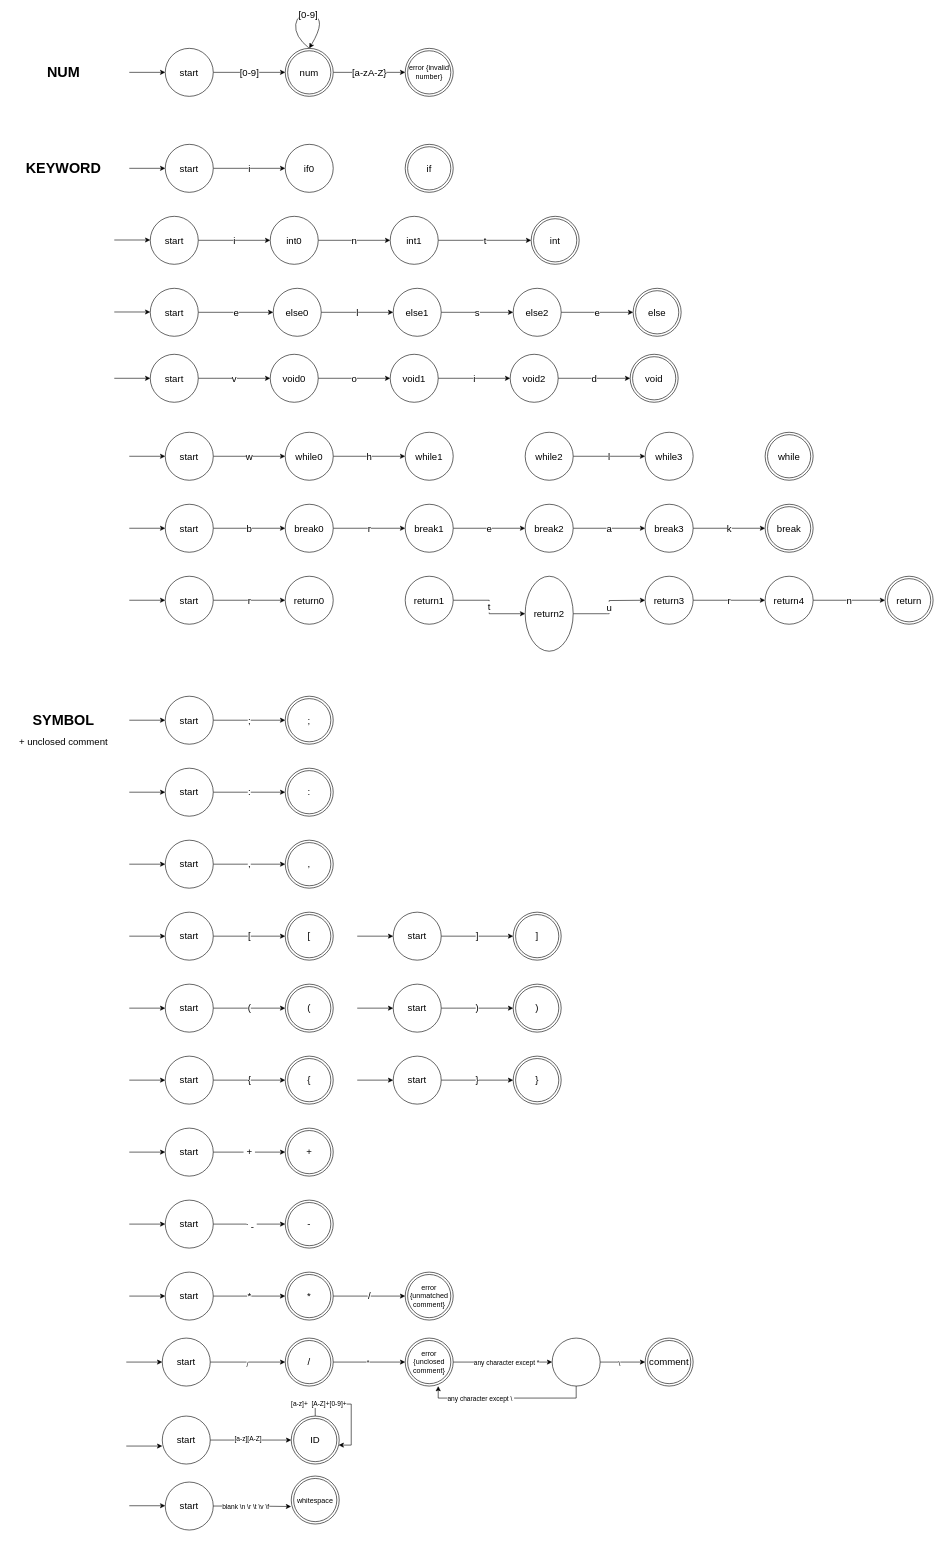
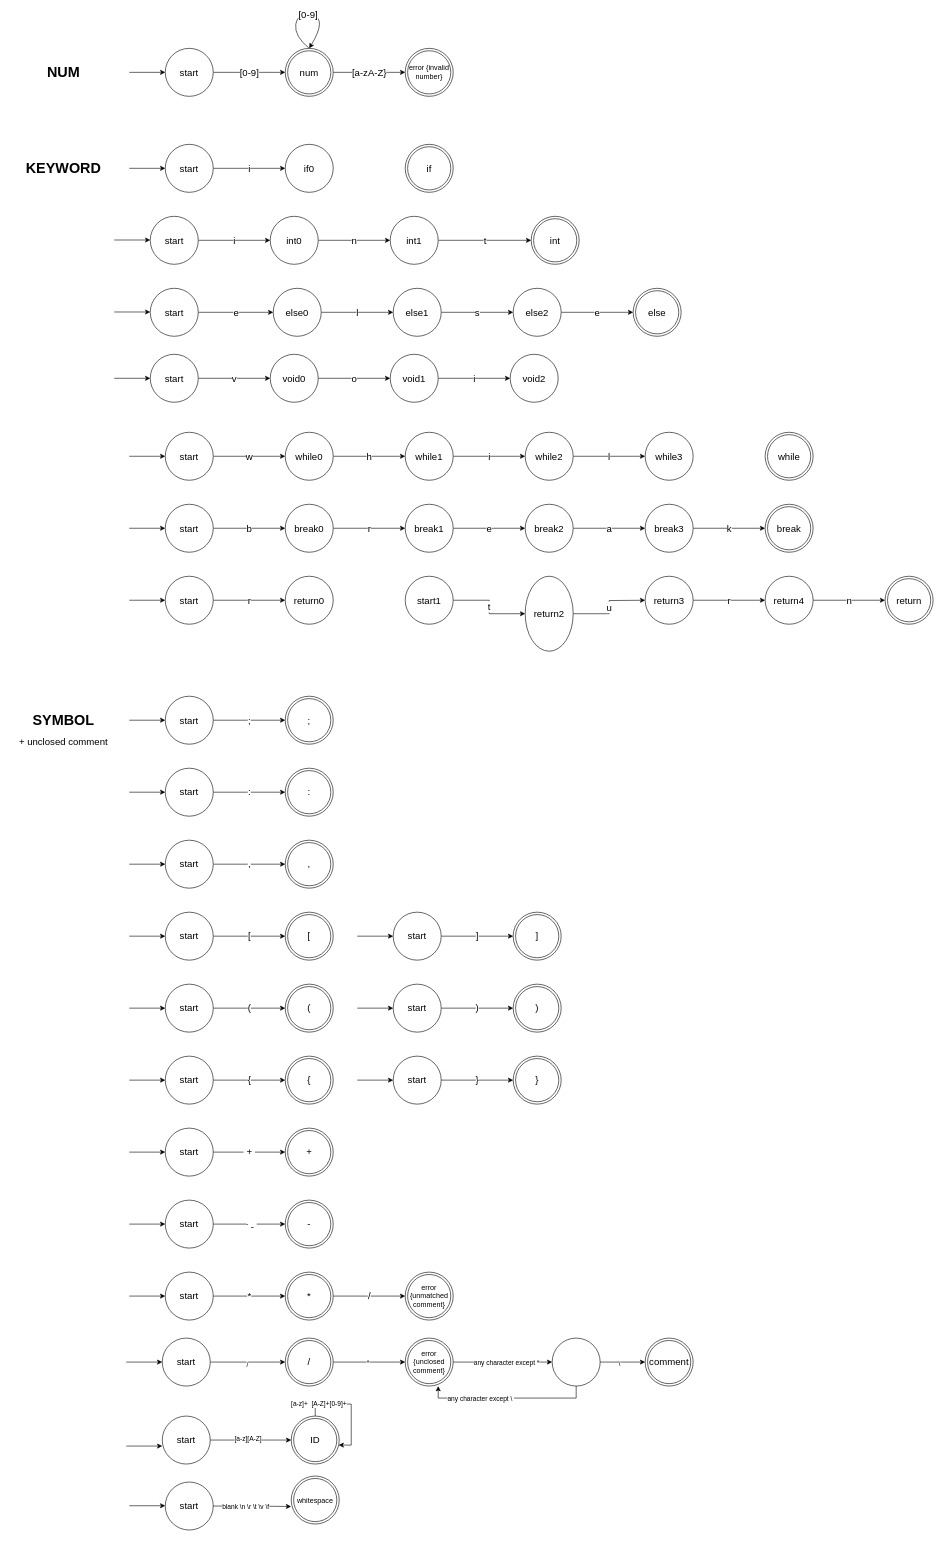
(593, 378) -> none
(654, 378) -> none
none -> (489, 456)
(429, 600) -> (429, 600)
